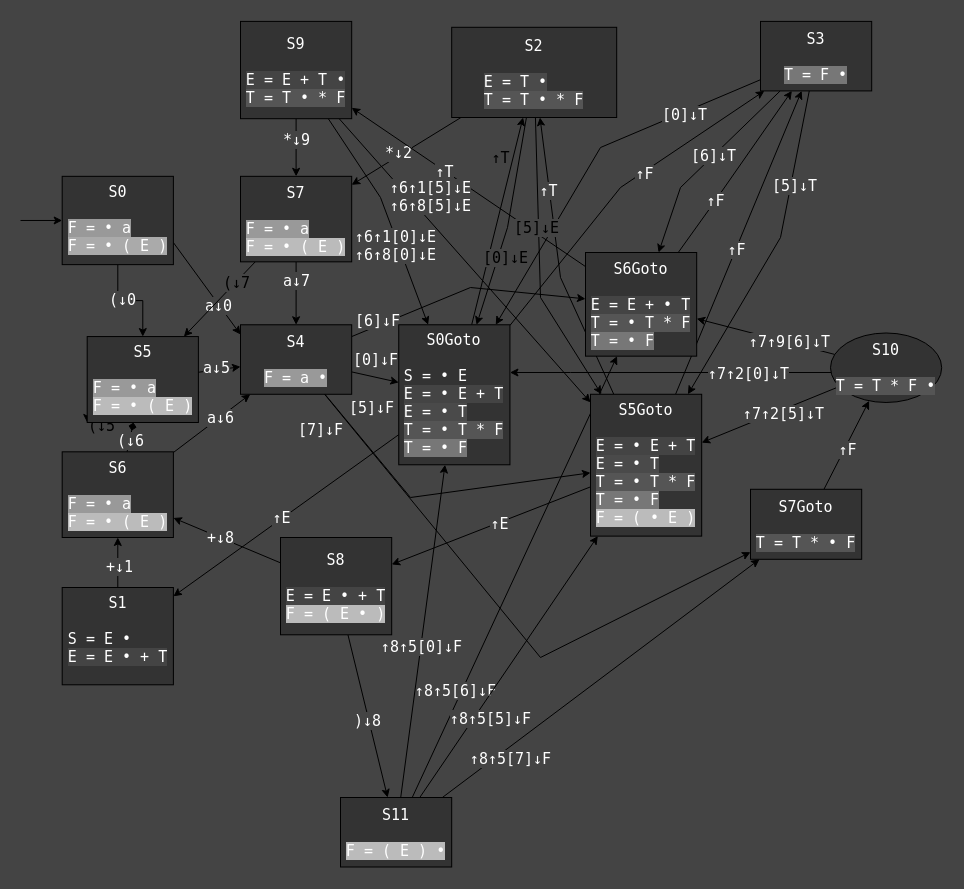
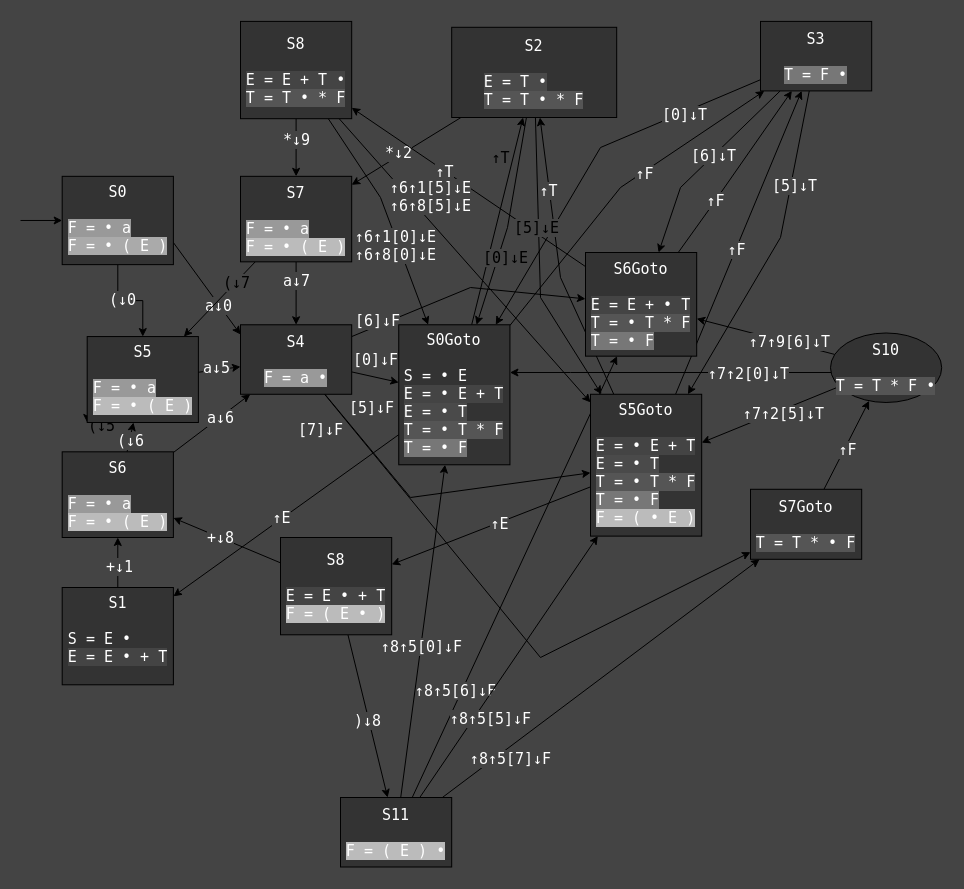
(296, 71) -> (296, 71)
(132, 431) -> (132, 430)
